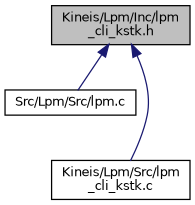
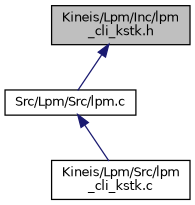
(148, 109) -> (97, 143)
